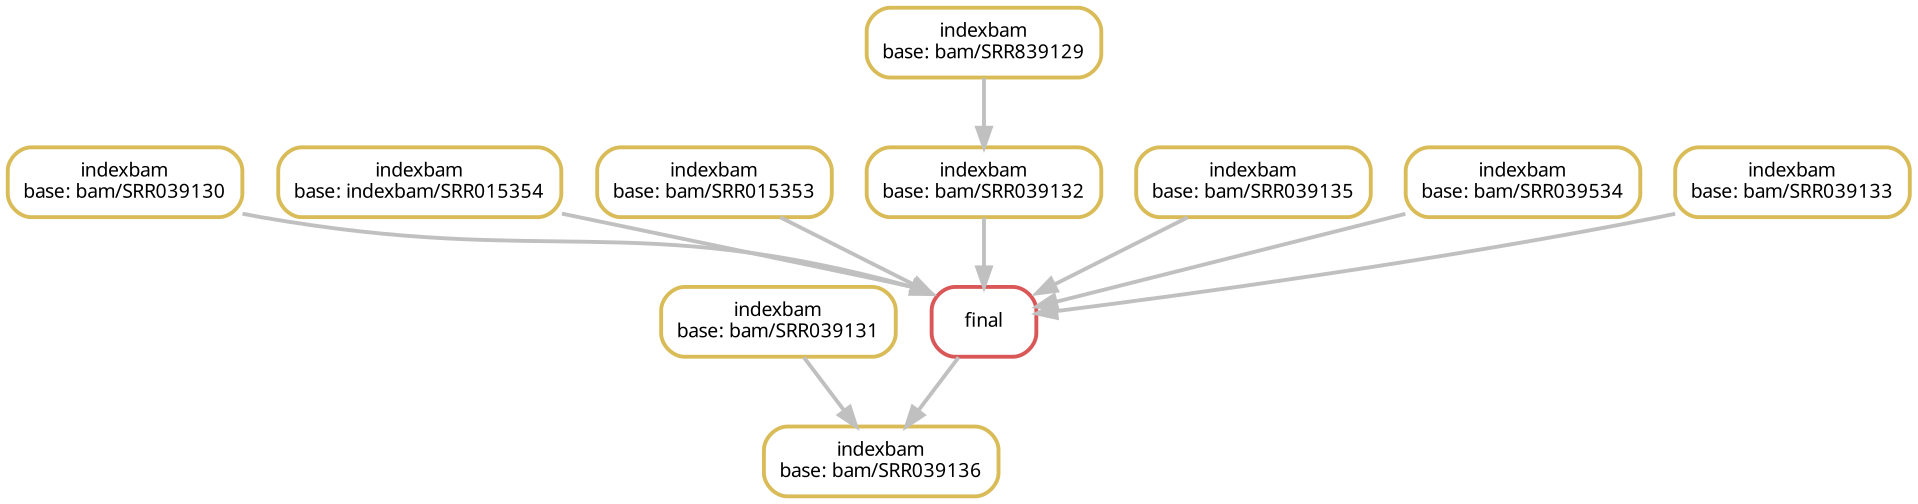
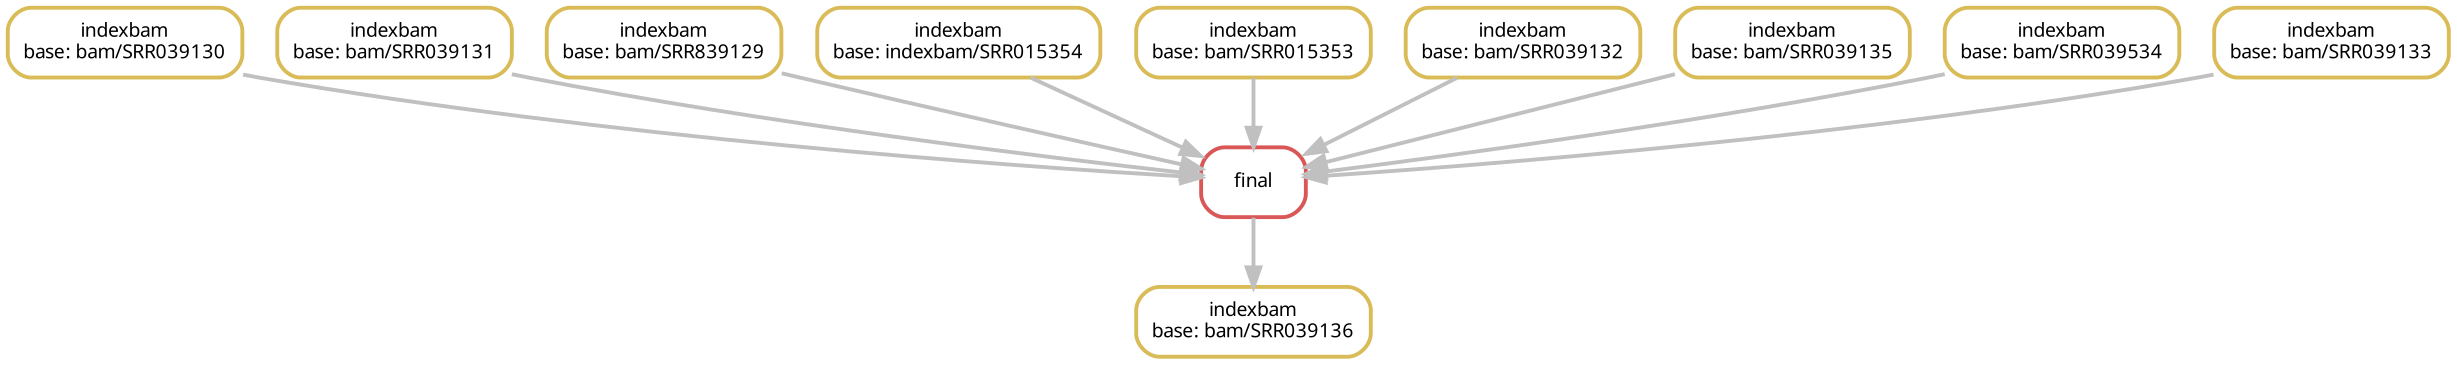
(984, 103) -> (982, 119)
(824, 384) -> (845, 130)
